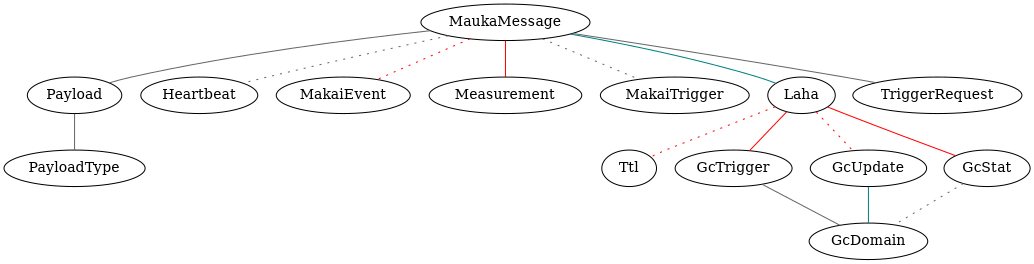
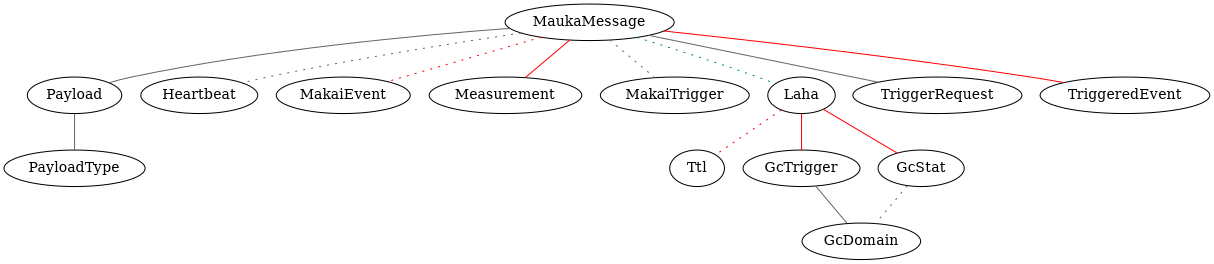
(679, 56) -> (707, 60)
none -> (1125, 95)
(868, 168) -> none
